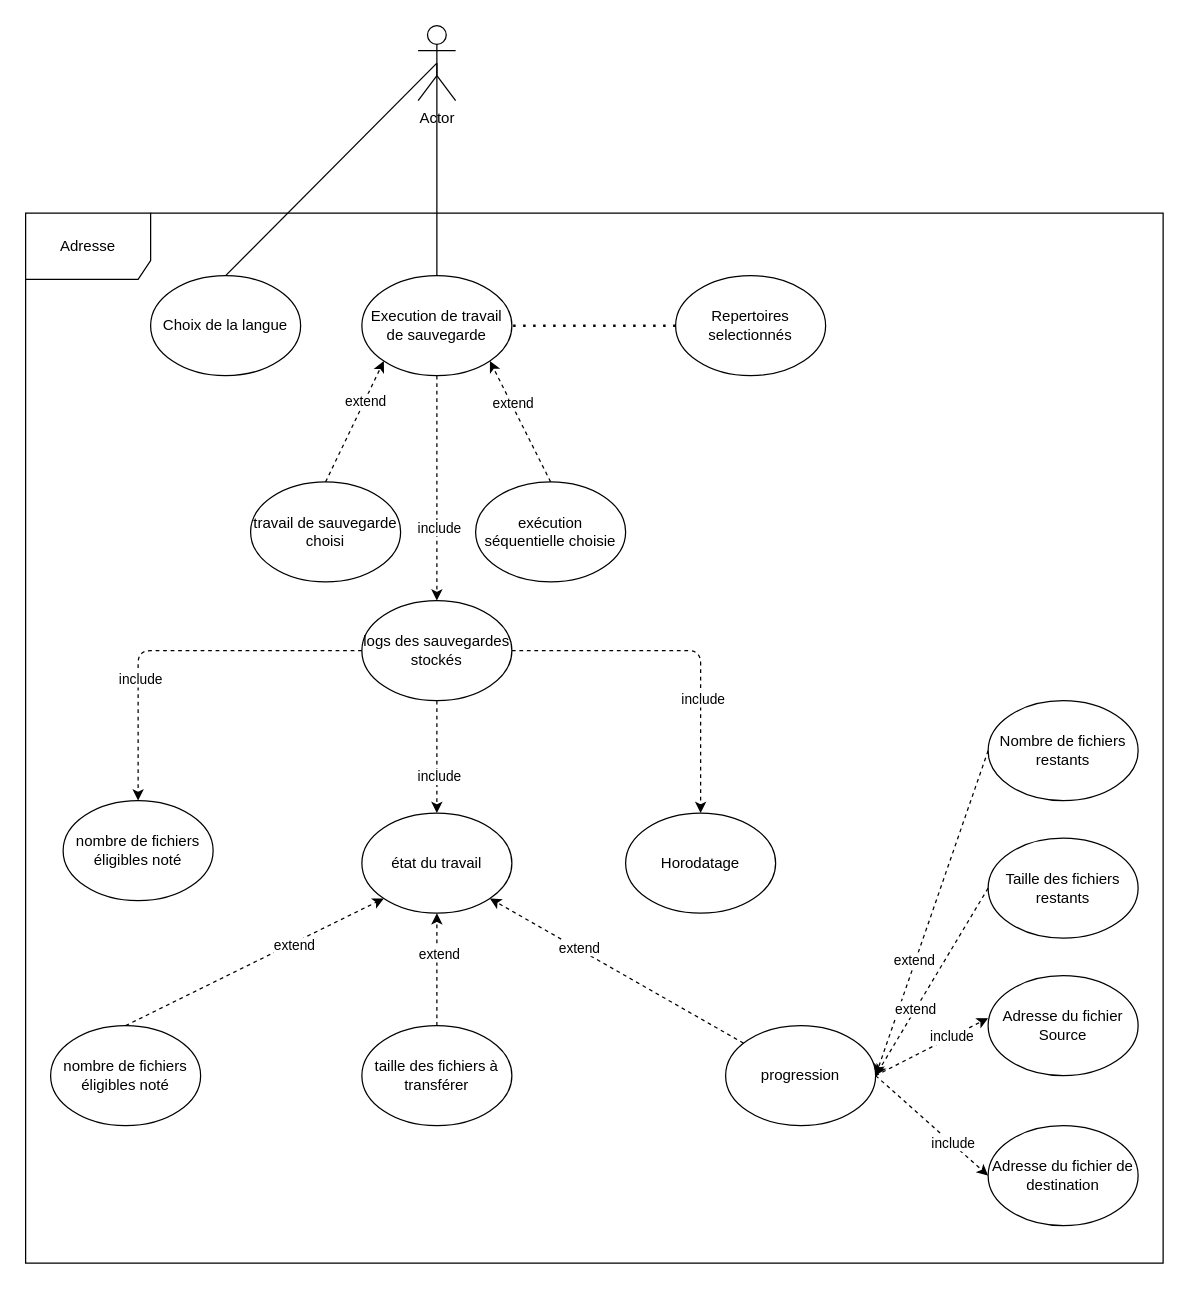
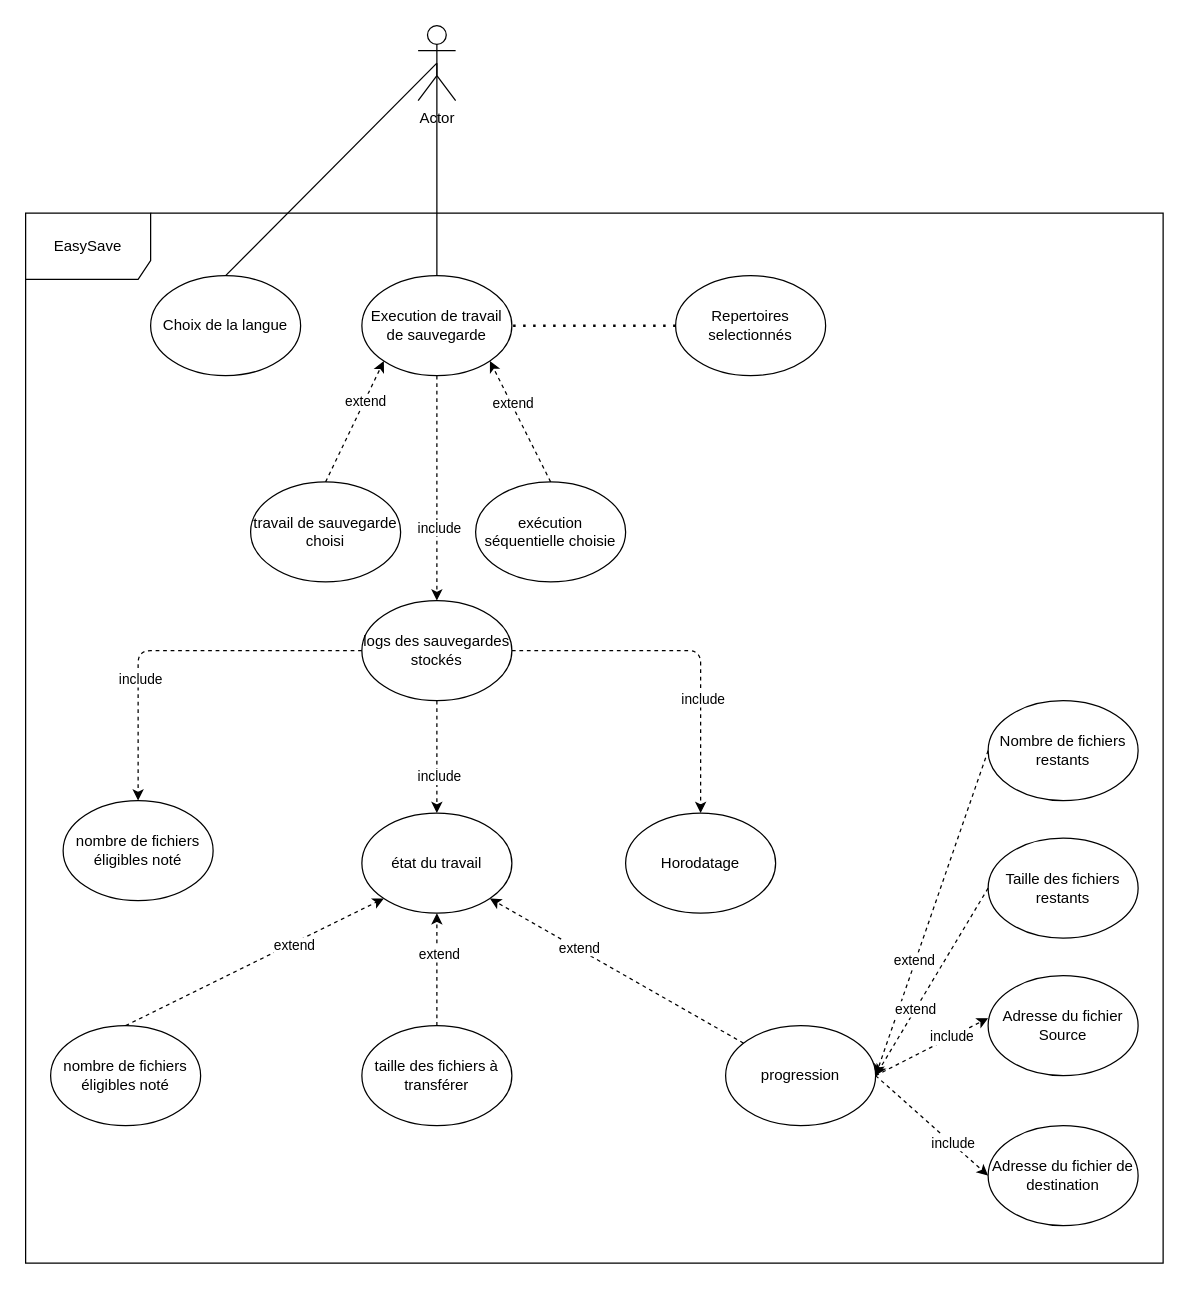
(88, 247) -> (88, 247)
